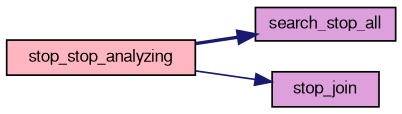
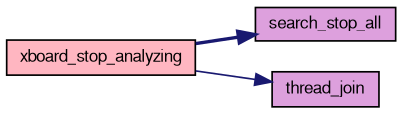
(101, 58) -> (101, 58)
(326, 89) -> (326, 89)
